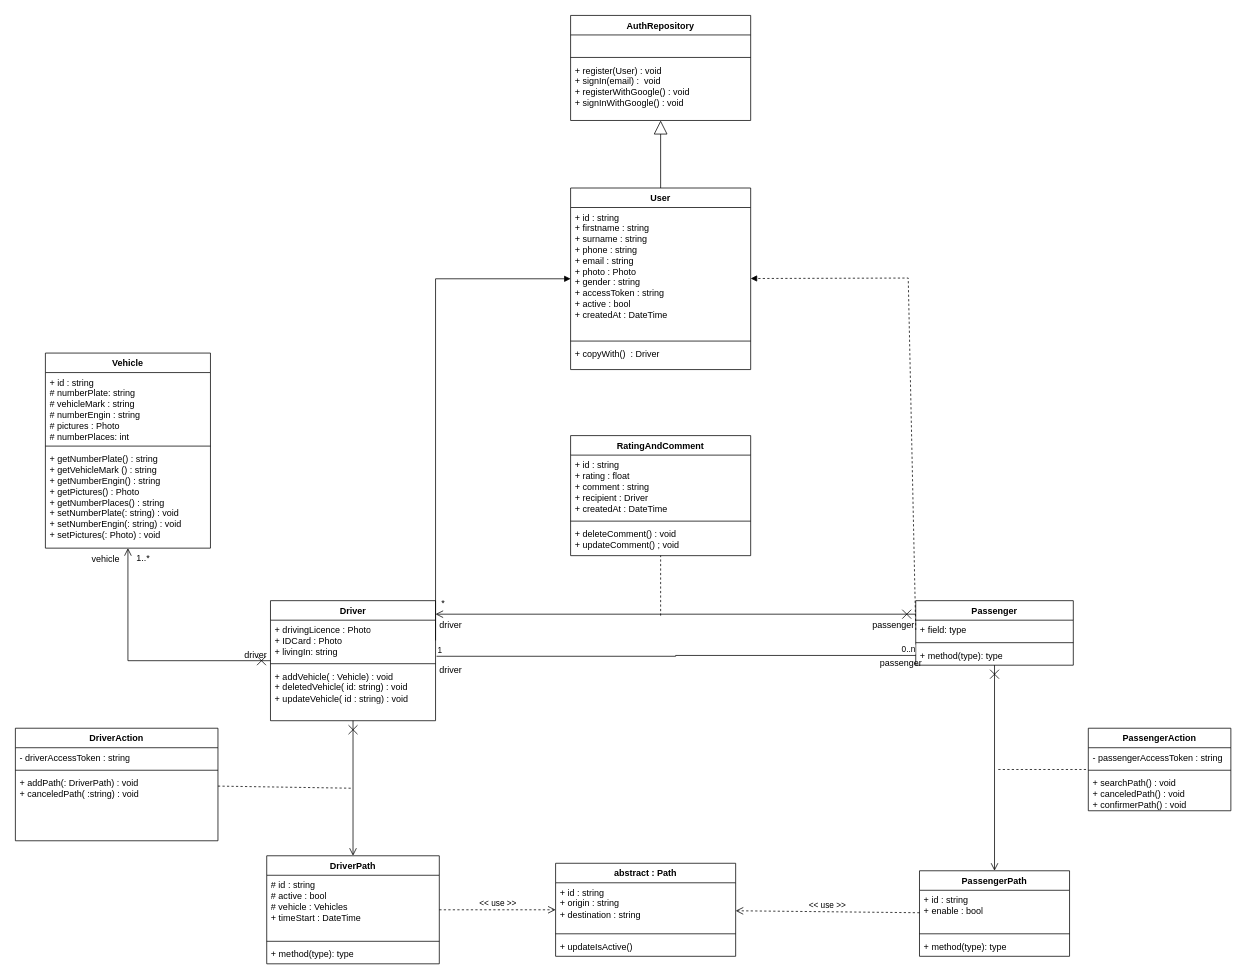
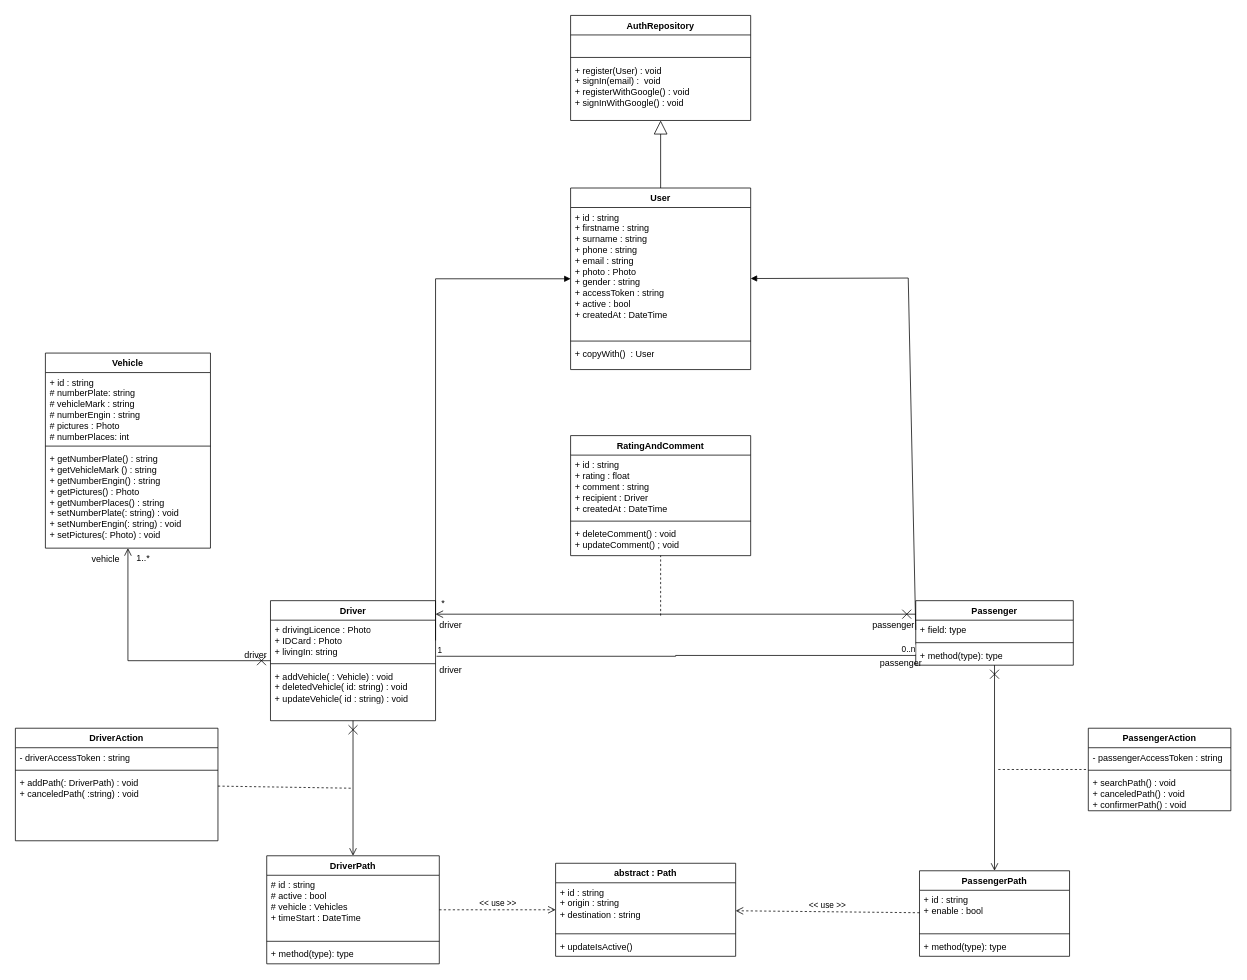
(623, 355) -> (619, 355)
(910, 364) -> (910, 364)
